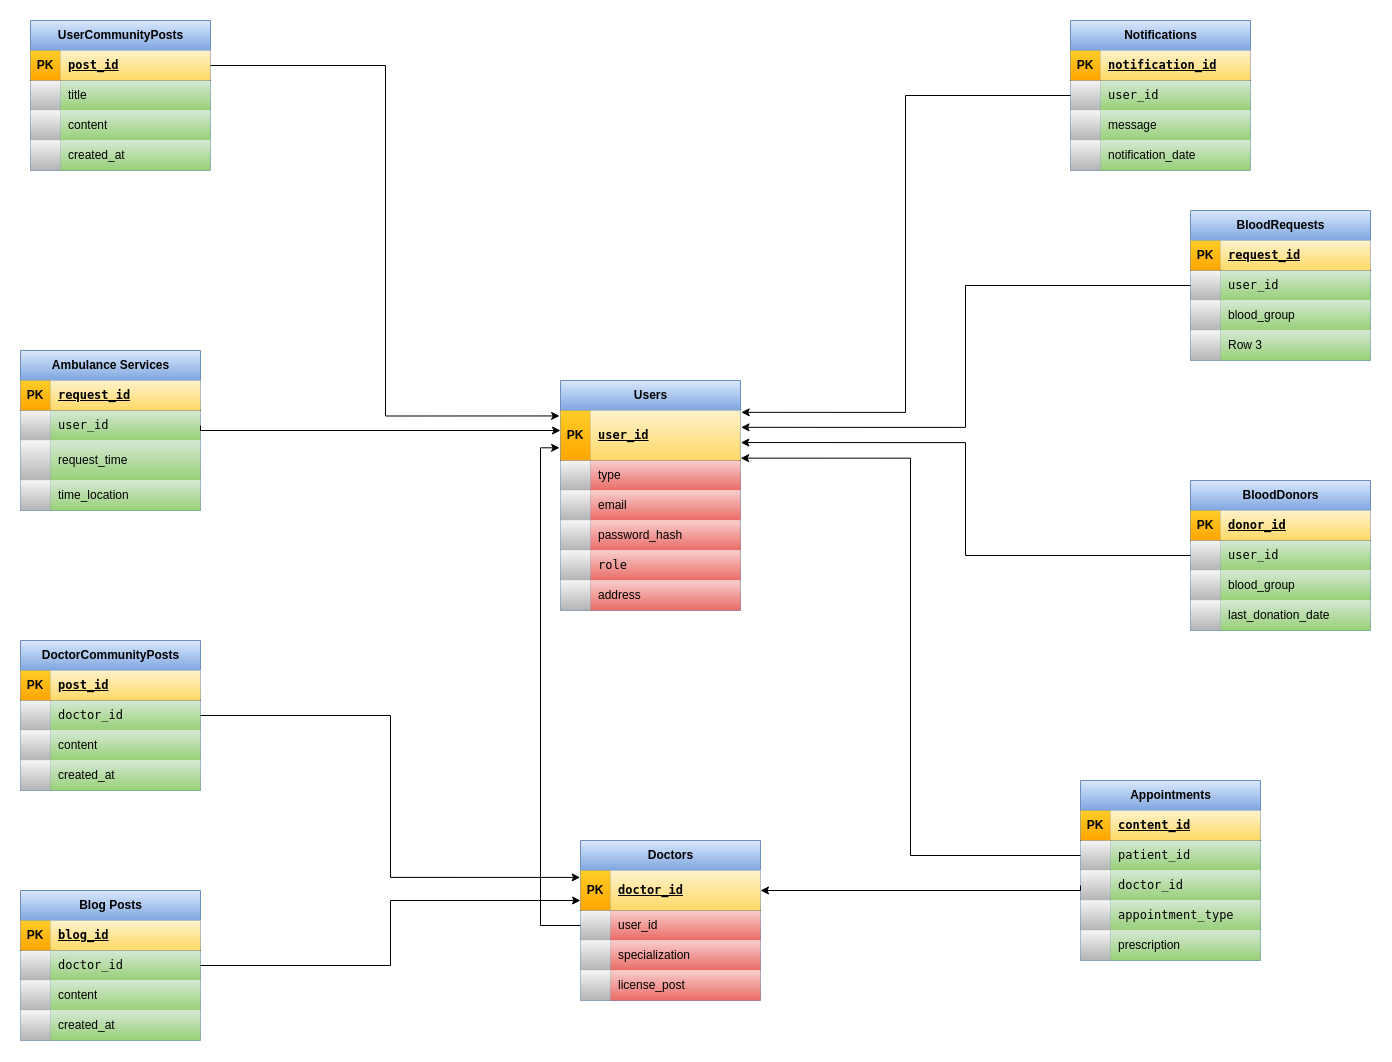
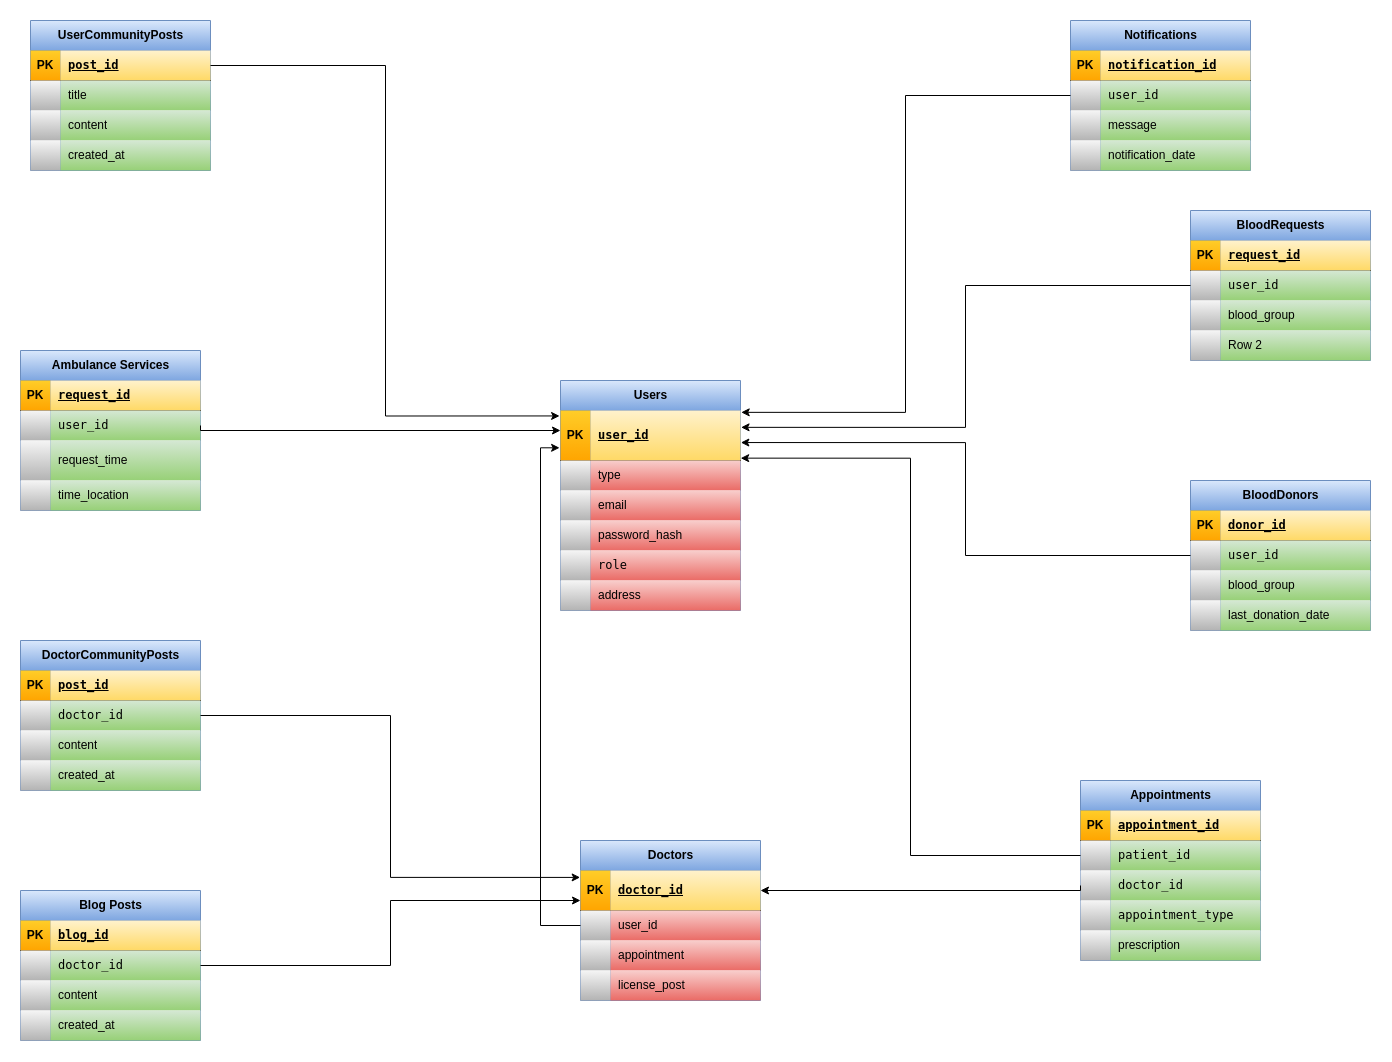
(1244, 346) -> (1244, 346)
(1151, 826) -> (1162, 826)
(659, 956) -> (654, 956)
